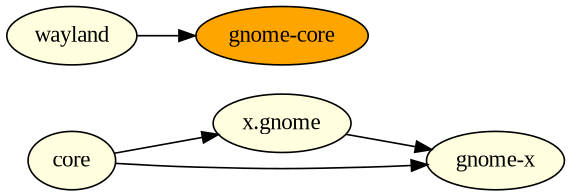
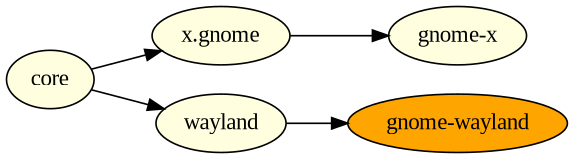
(282, 36) -> (458, 123)
(263, 169) -> (120, 97)
